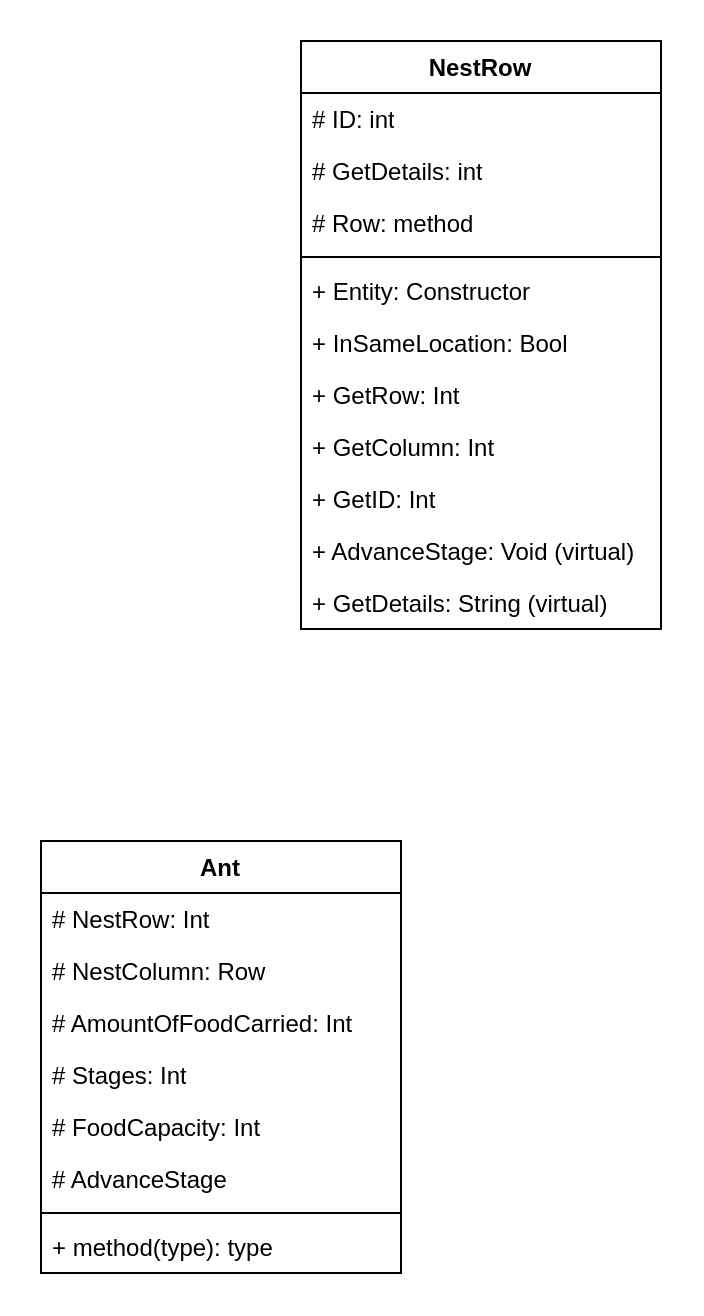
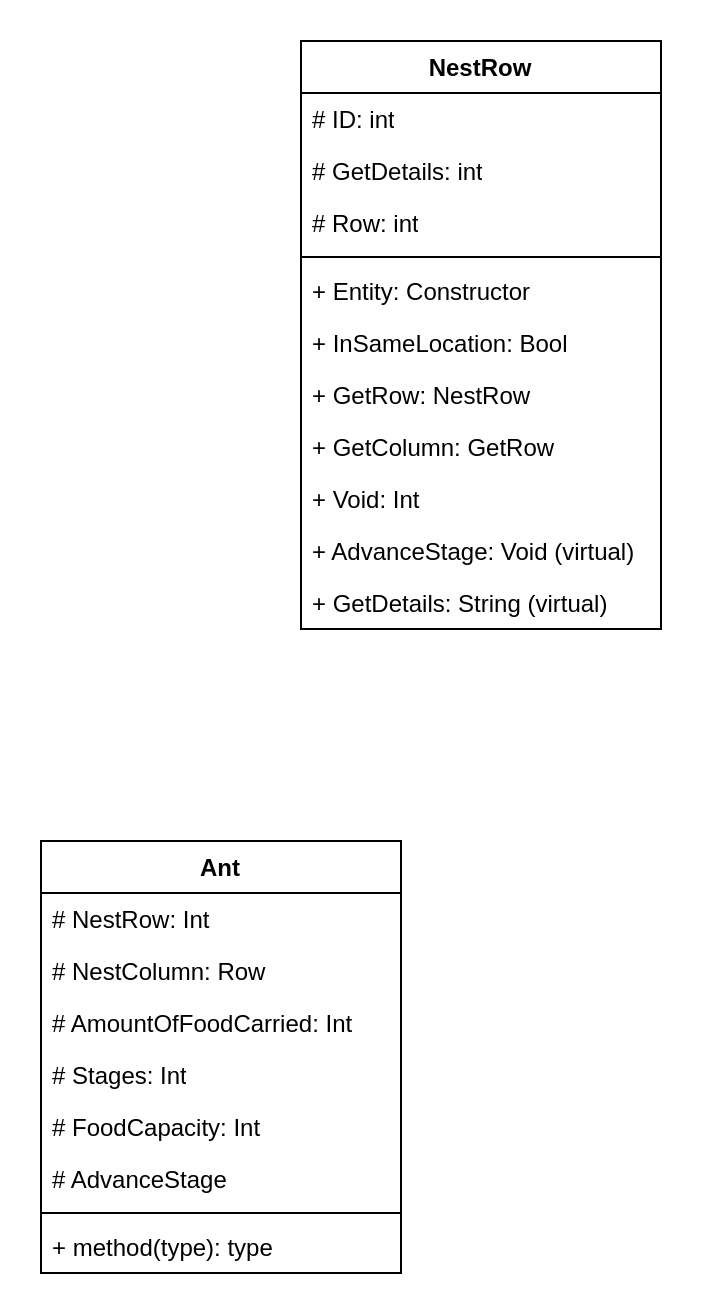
(391, 225) -> (368, 225)
(391, 397) -> (418, 397)
(408, 449) -> (428, 449)
(384, 501) -> (374, 501)
